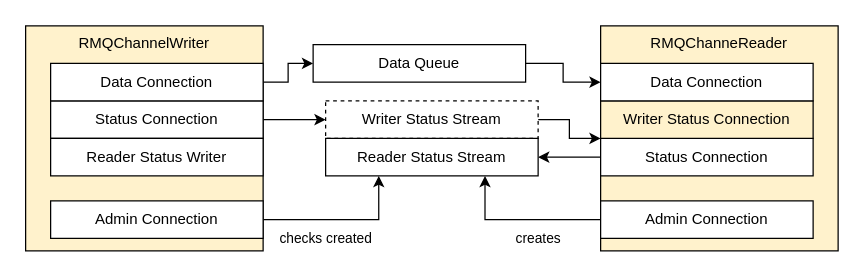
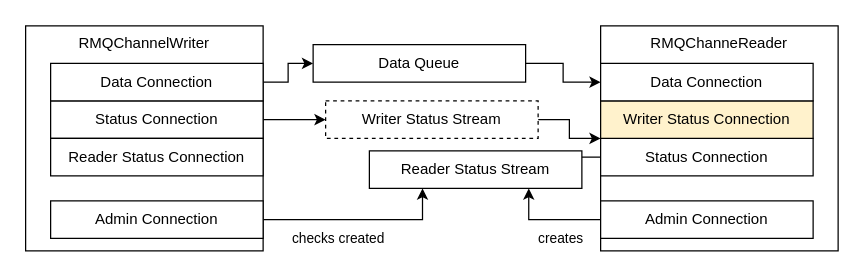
(144, 43) -> (144, 43)
(719, 43) -> (719, 43)
(157, 157) -> (157, 157)
(432, 157) -> (476, 169)
